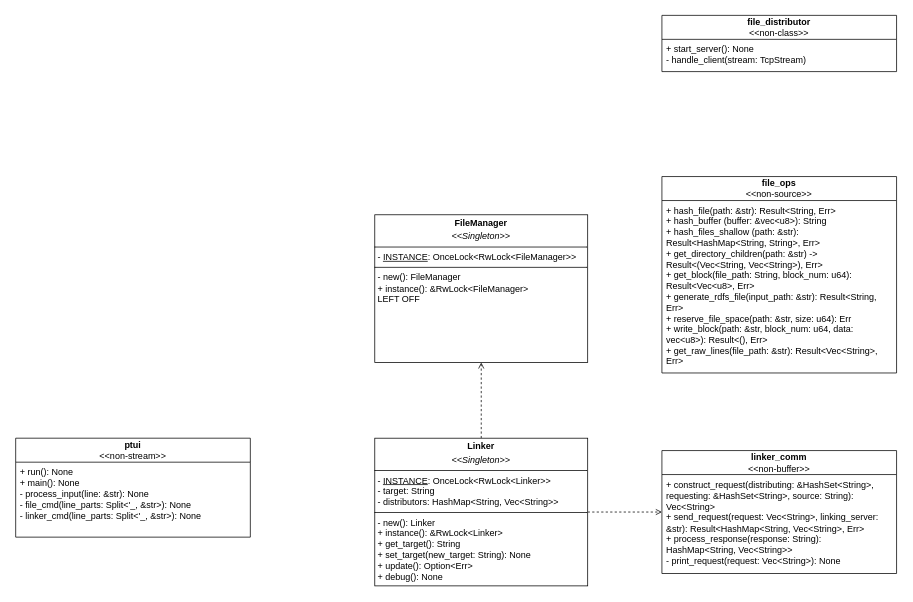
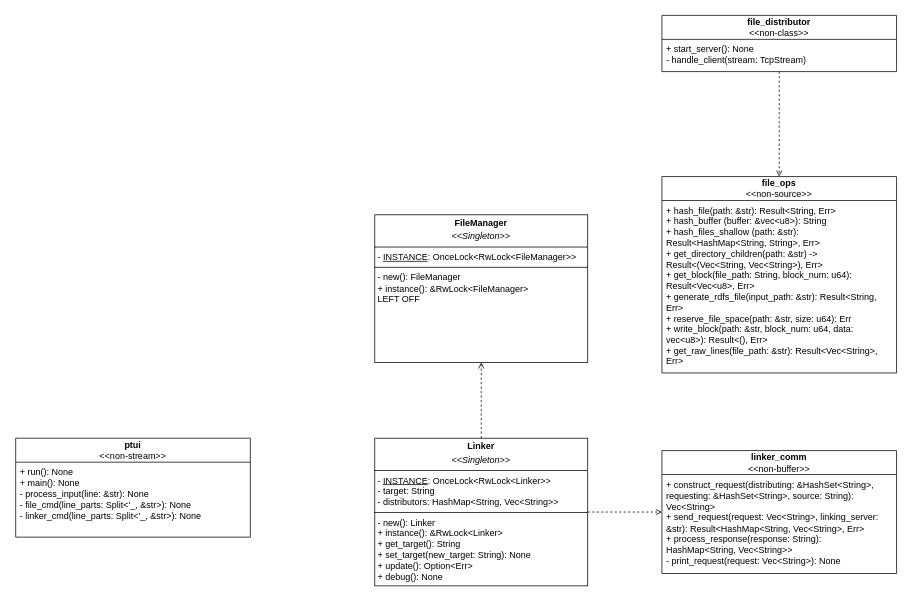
none -> (779, 123)
